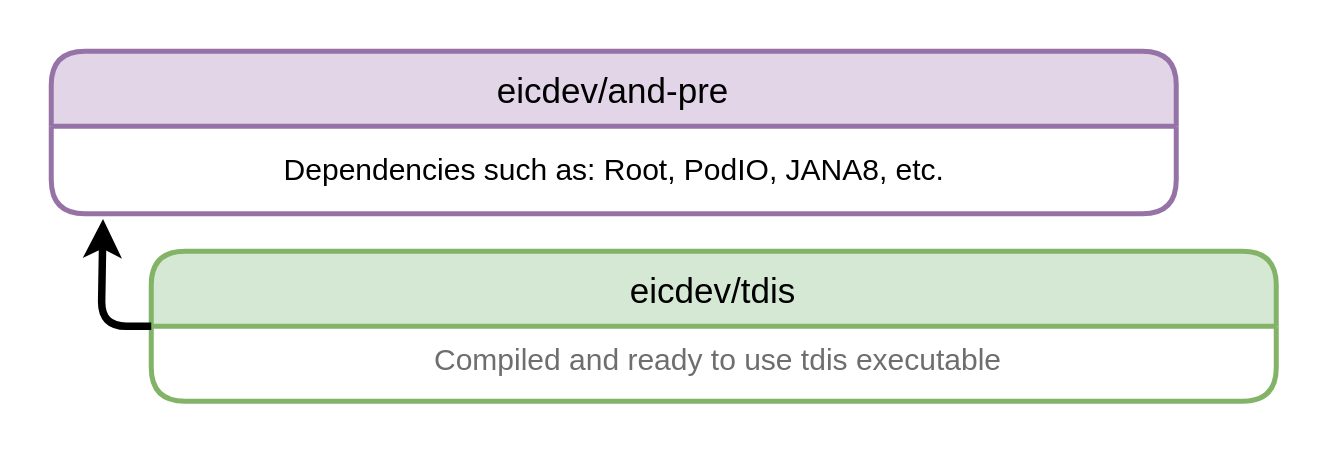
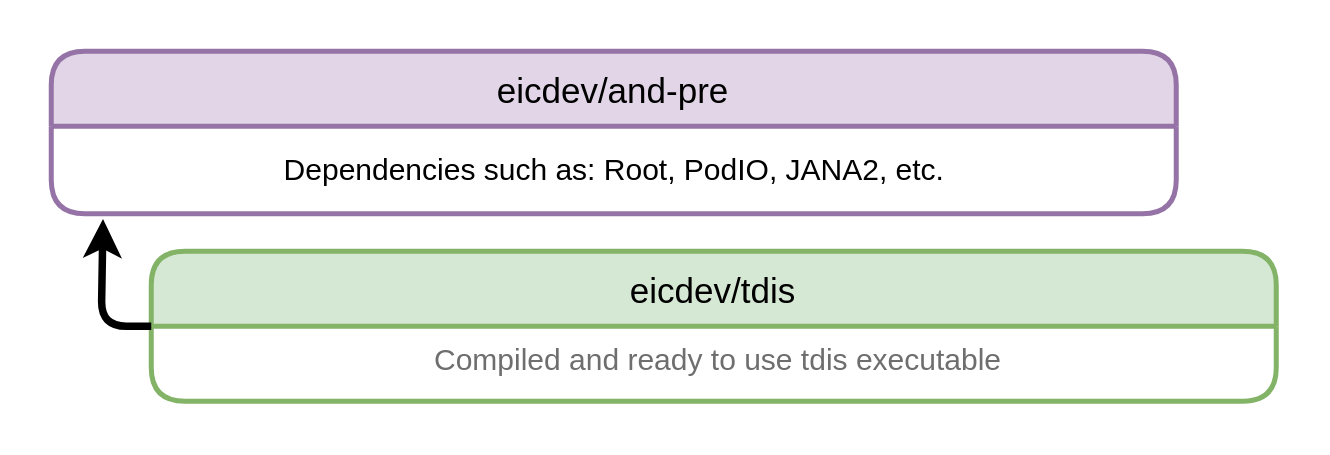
(615, 171) -> (615, 171)
